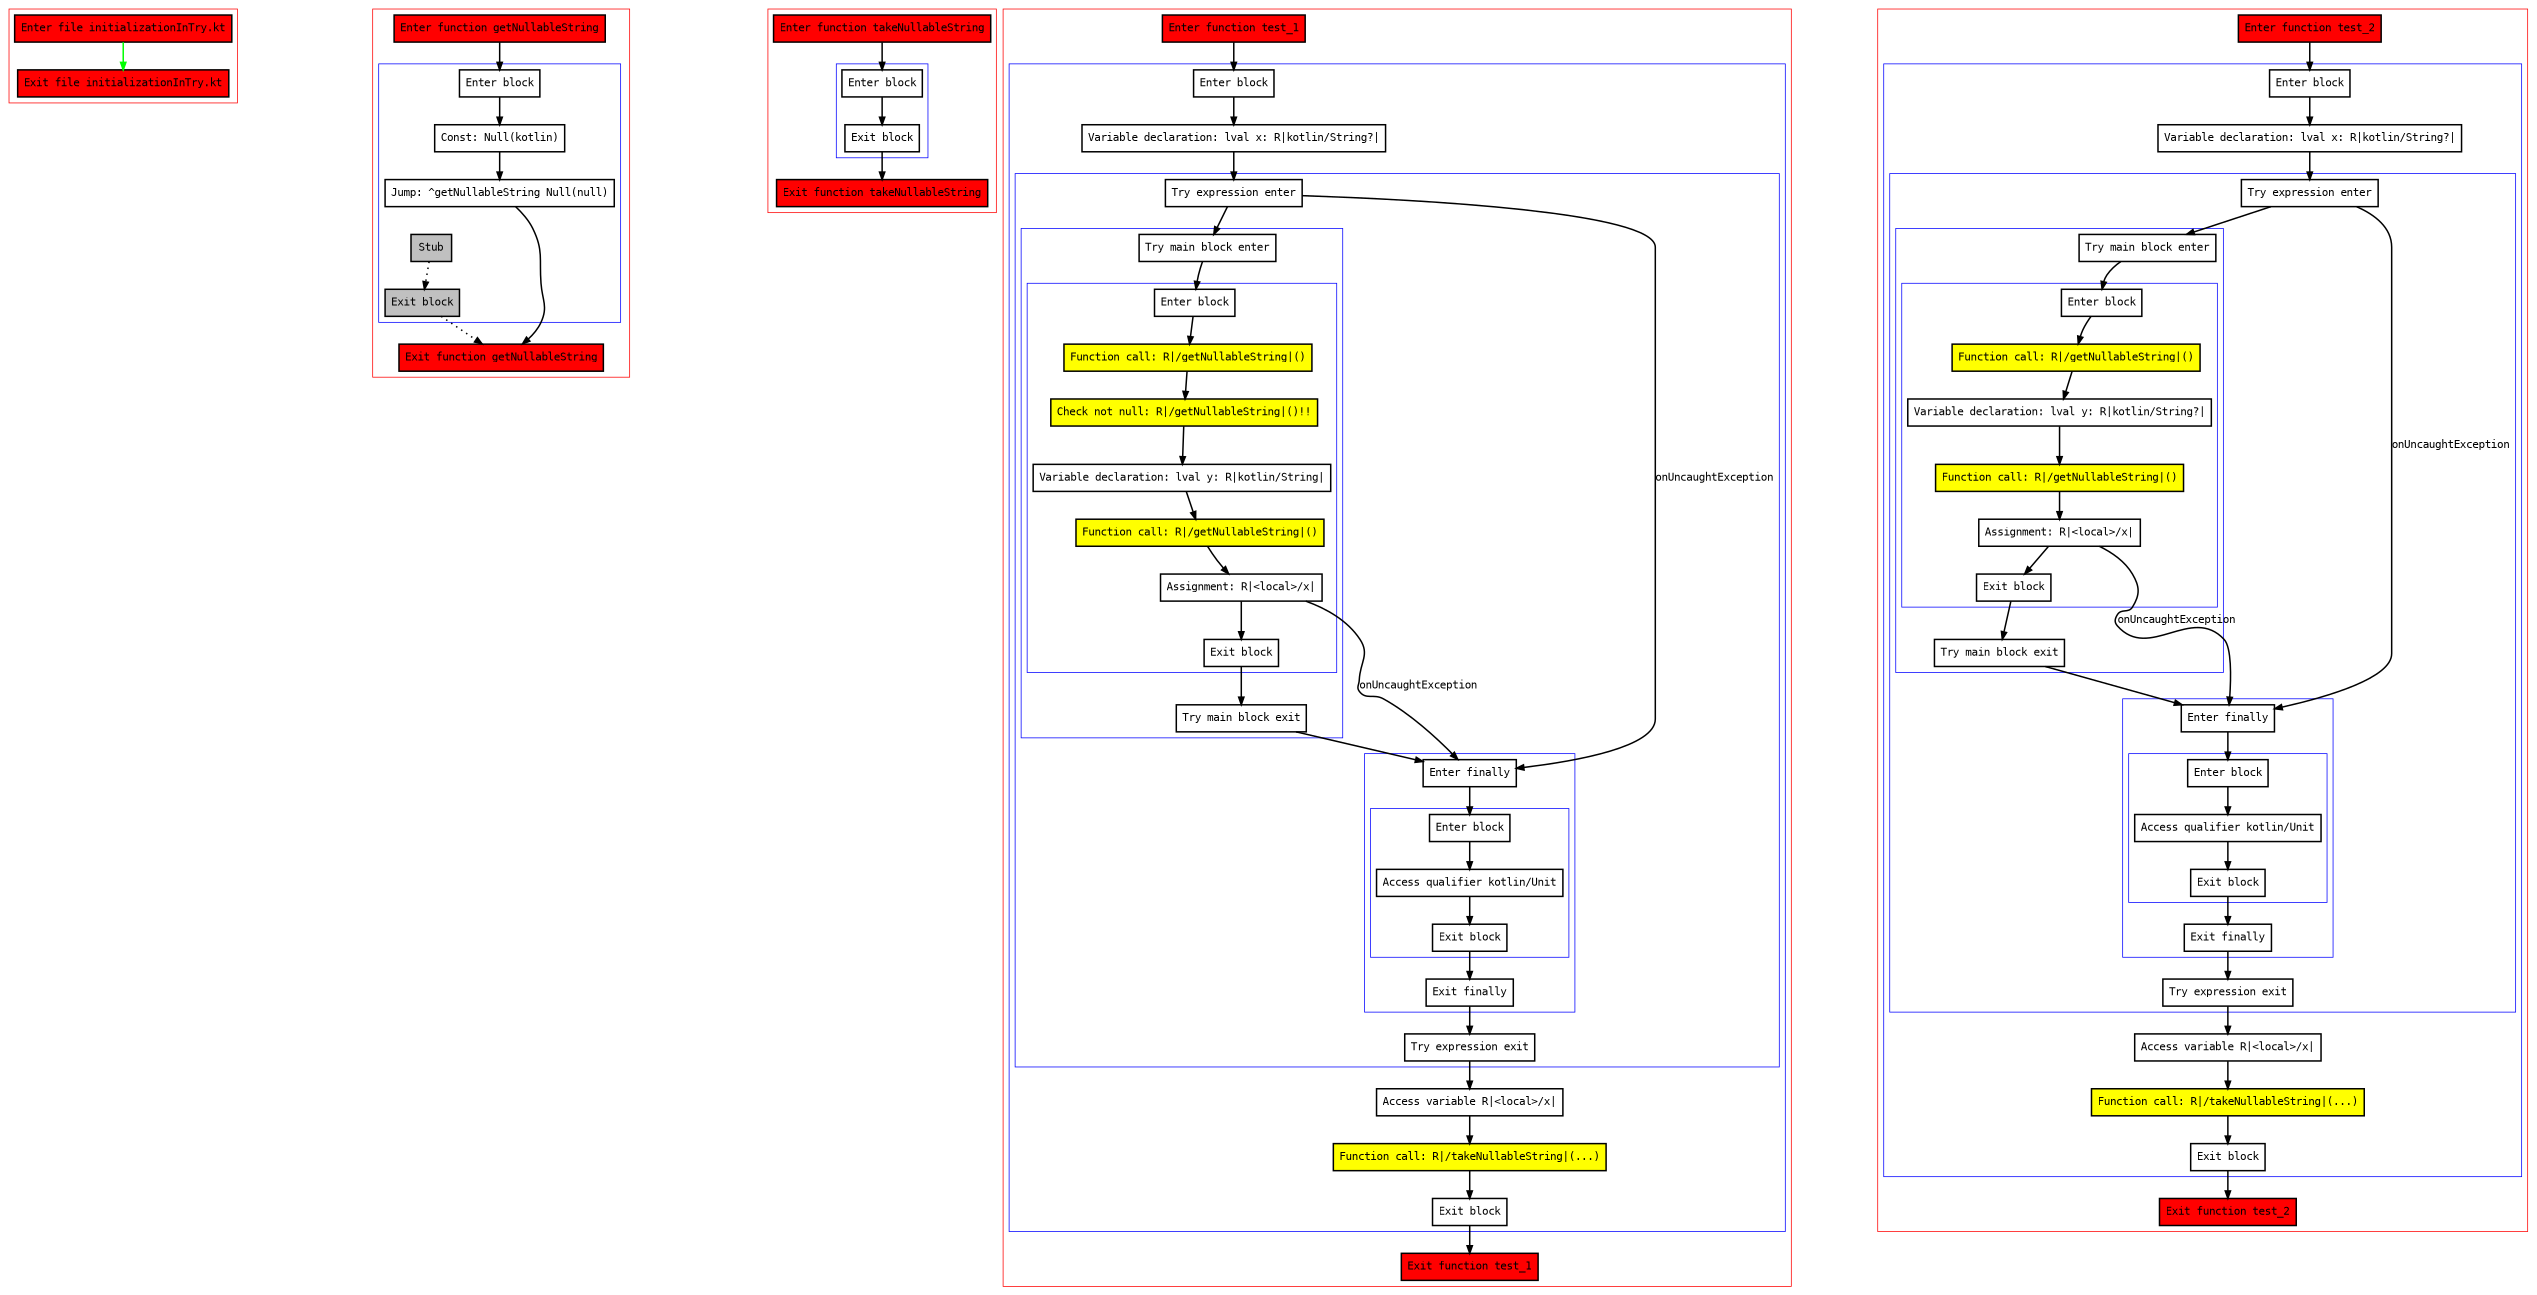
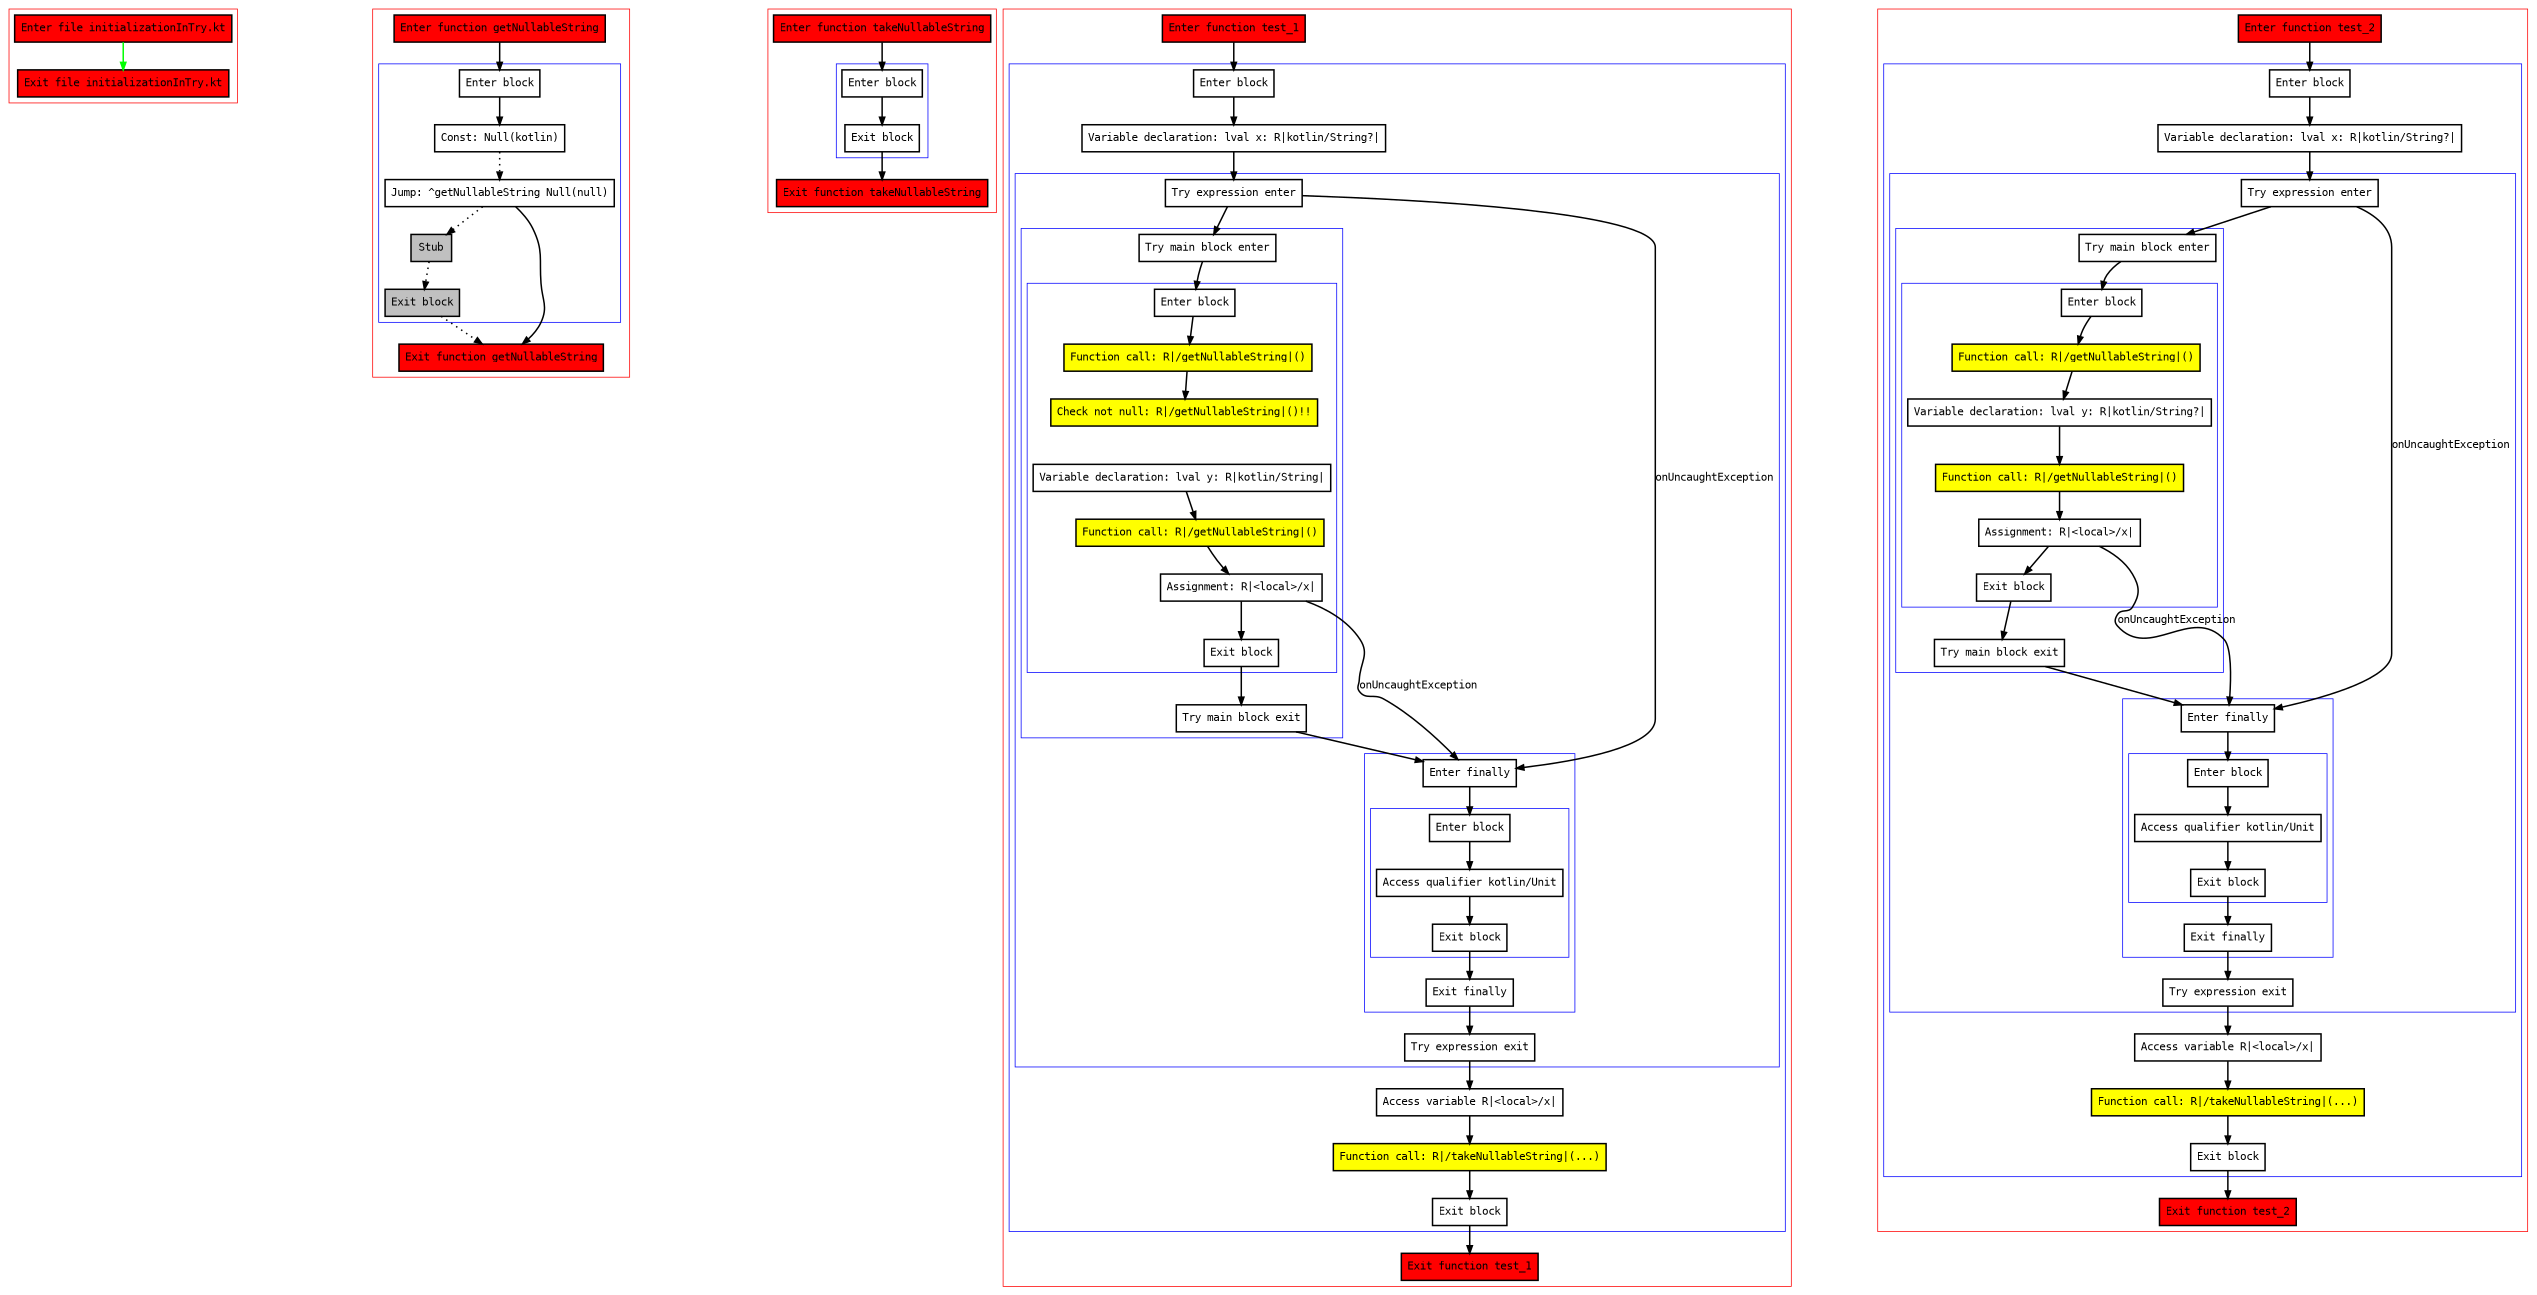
(500, 162) -> (500, 162)
none -> (468, 218)
(1183, 441) -> none
